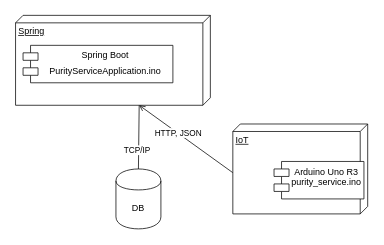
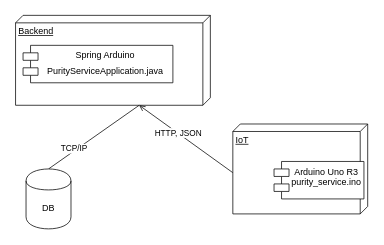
(32, 32) -> (36, 32)
(105, 56) -> (105, 56)
(105, 72) -> (105, 72)
(138, 199) -> (48, 199)
